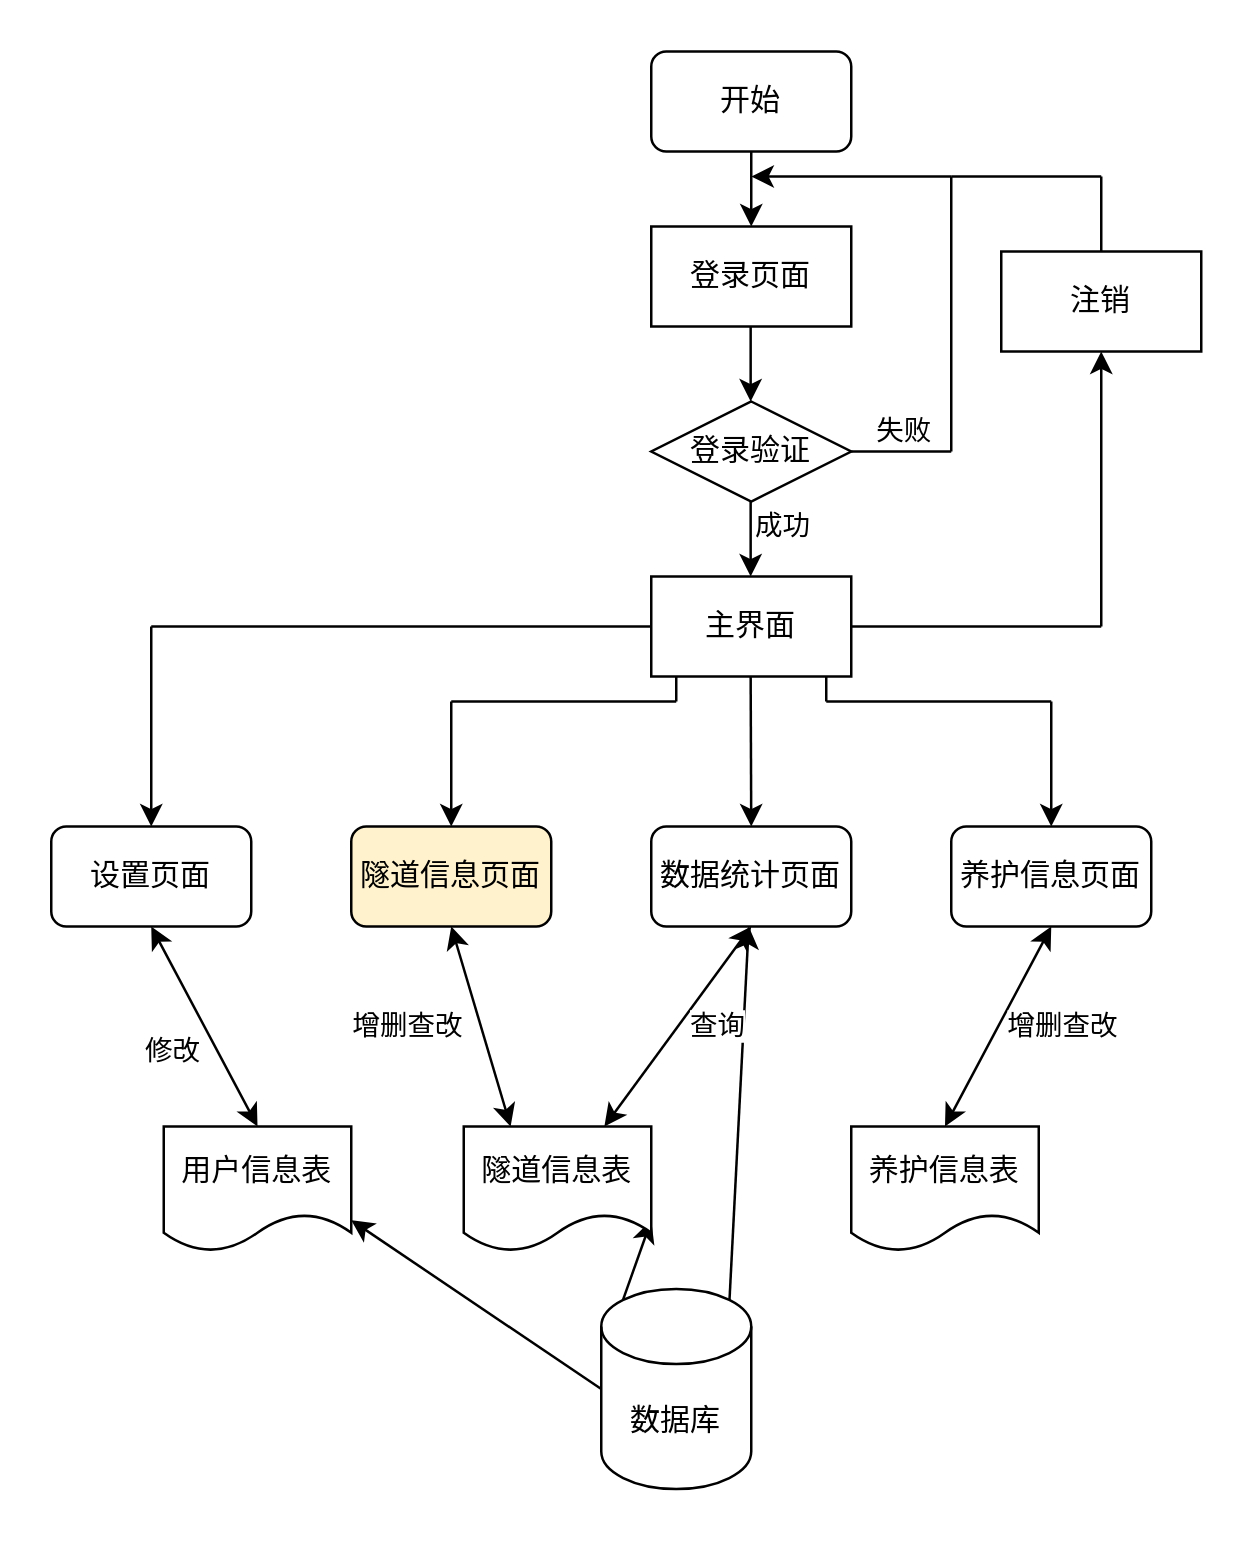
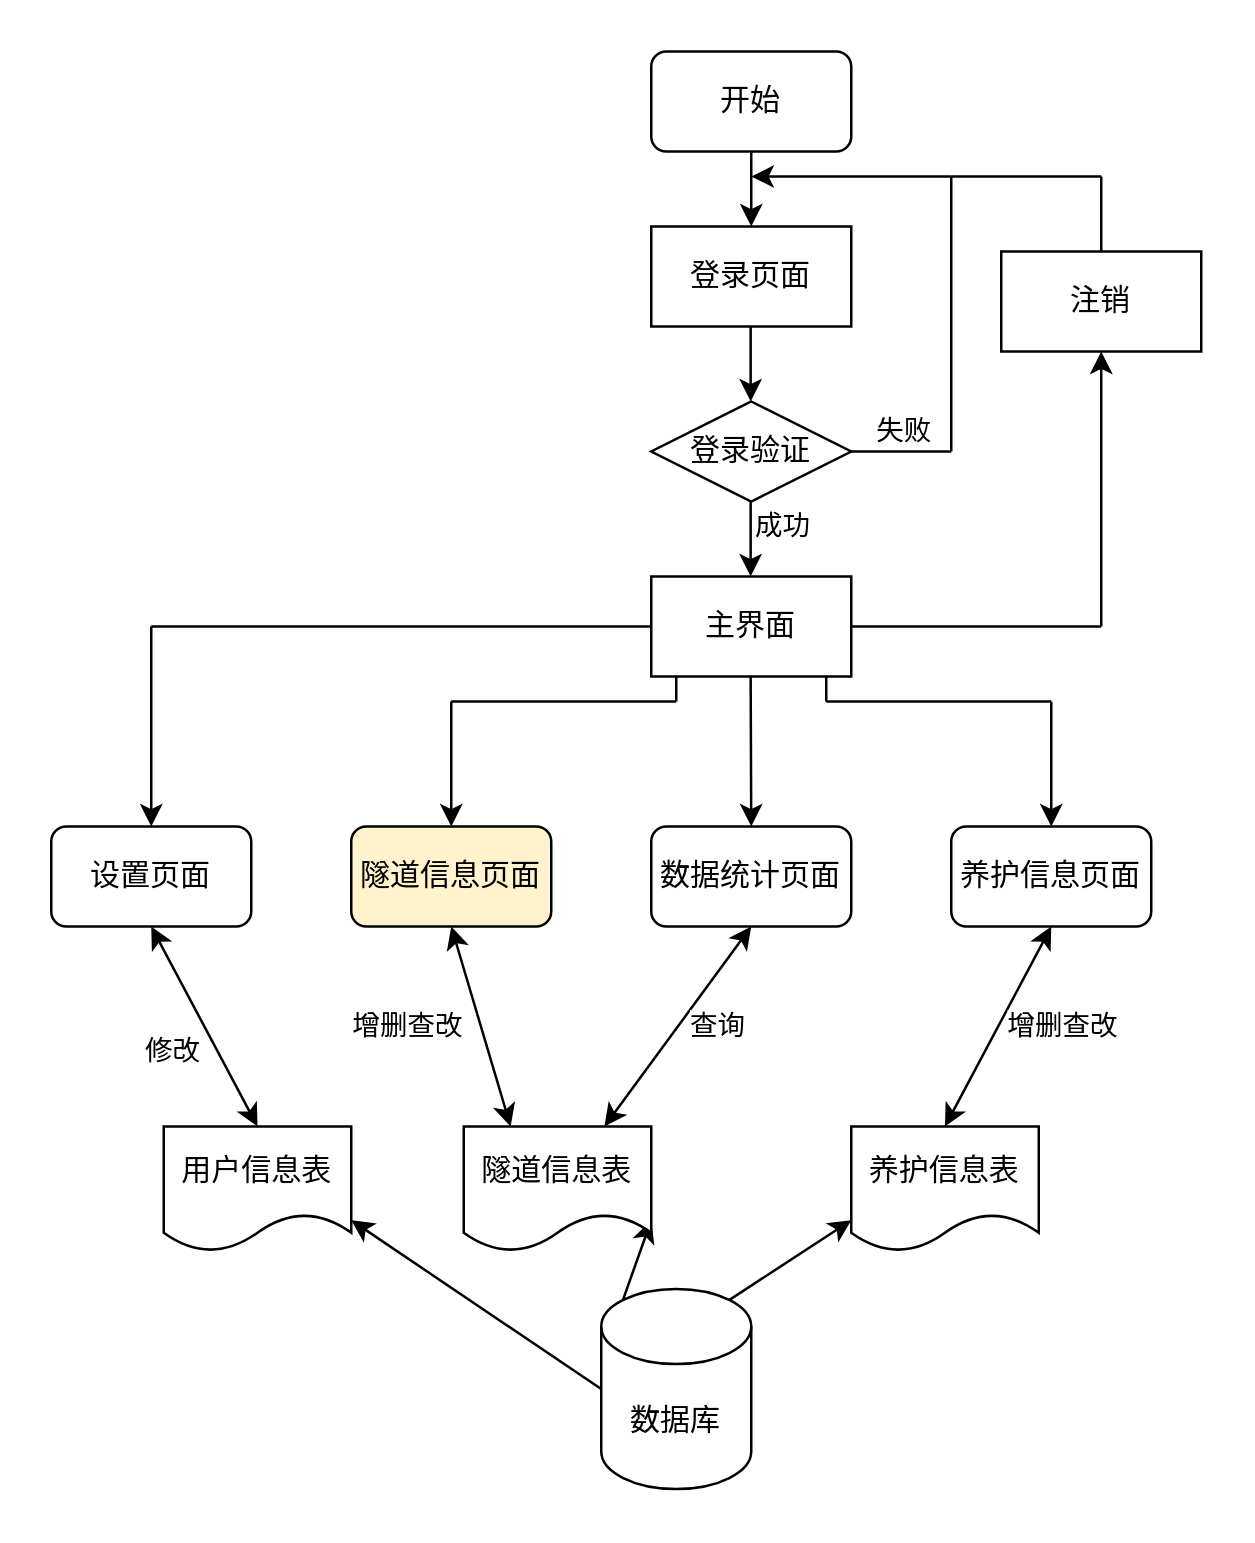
(736, 1170) -> (783, 1264)
